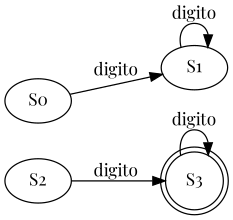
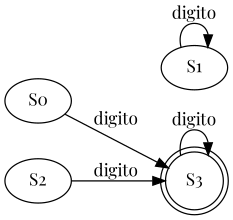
(110, 86) -> (111, 138)
